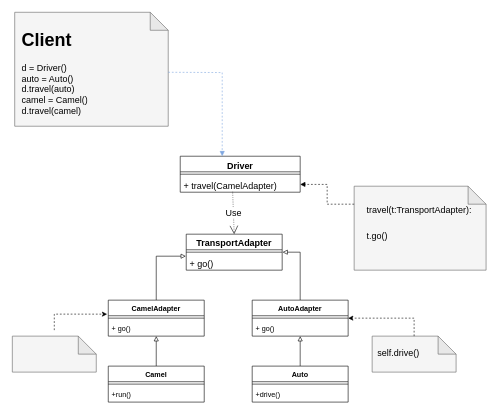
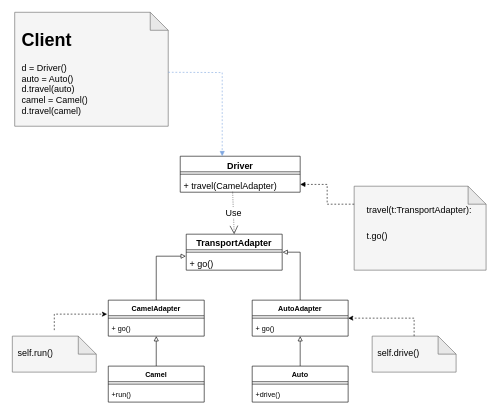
none -> (52, 355)
